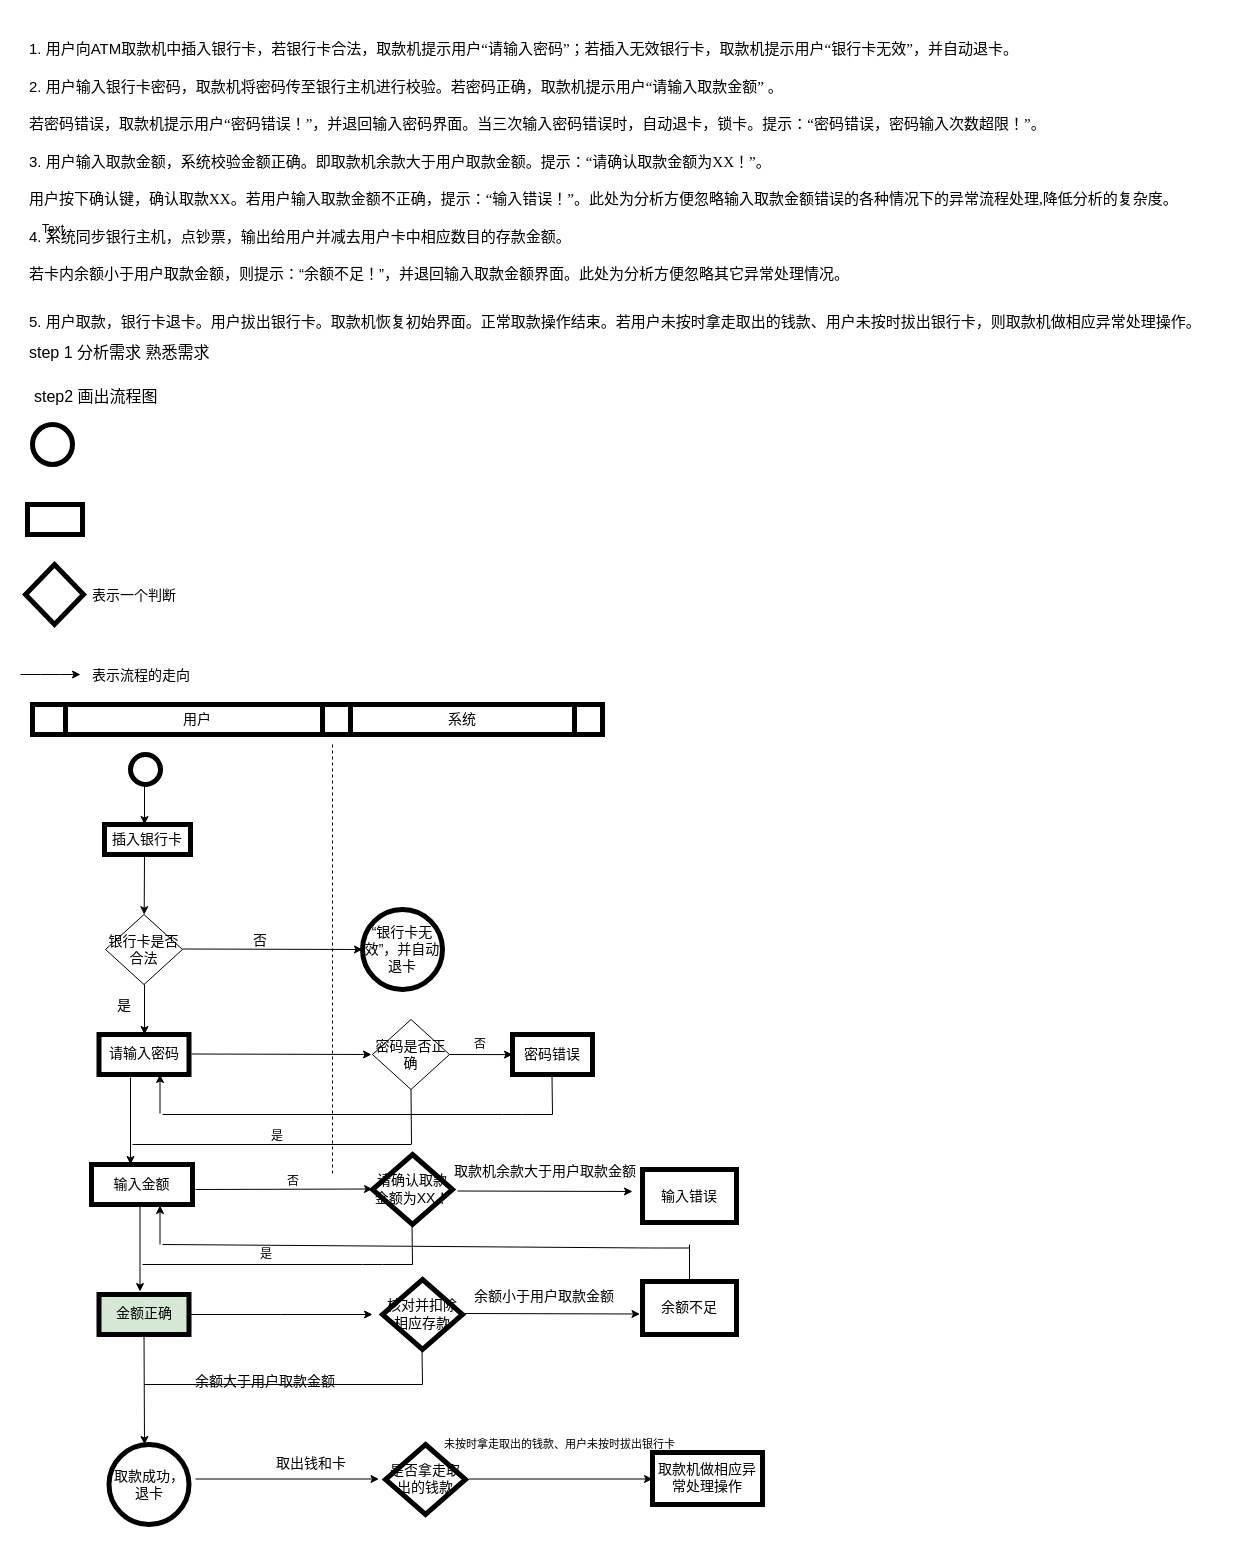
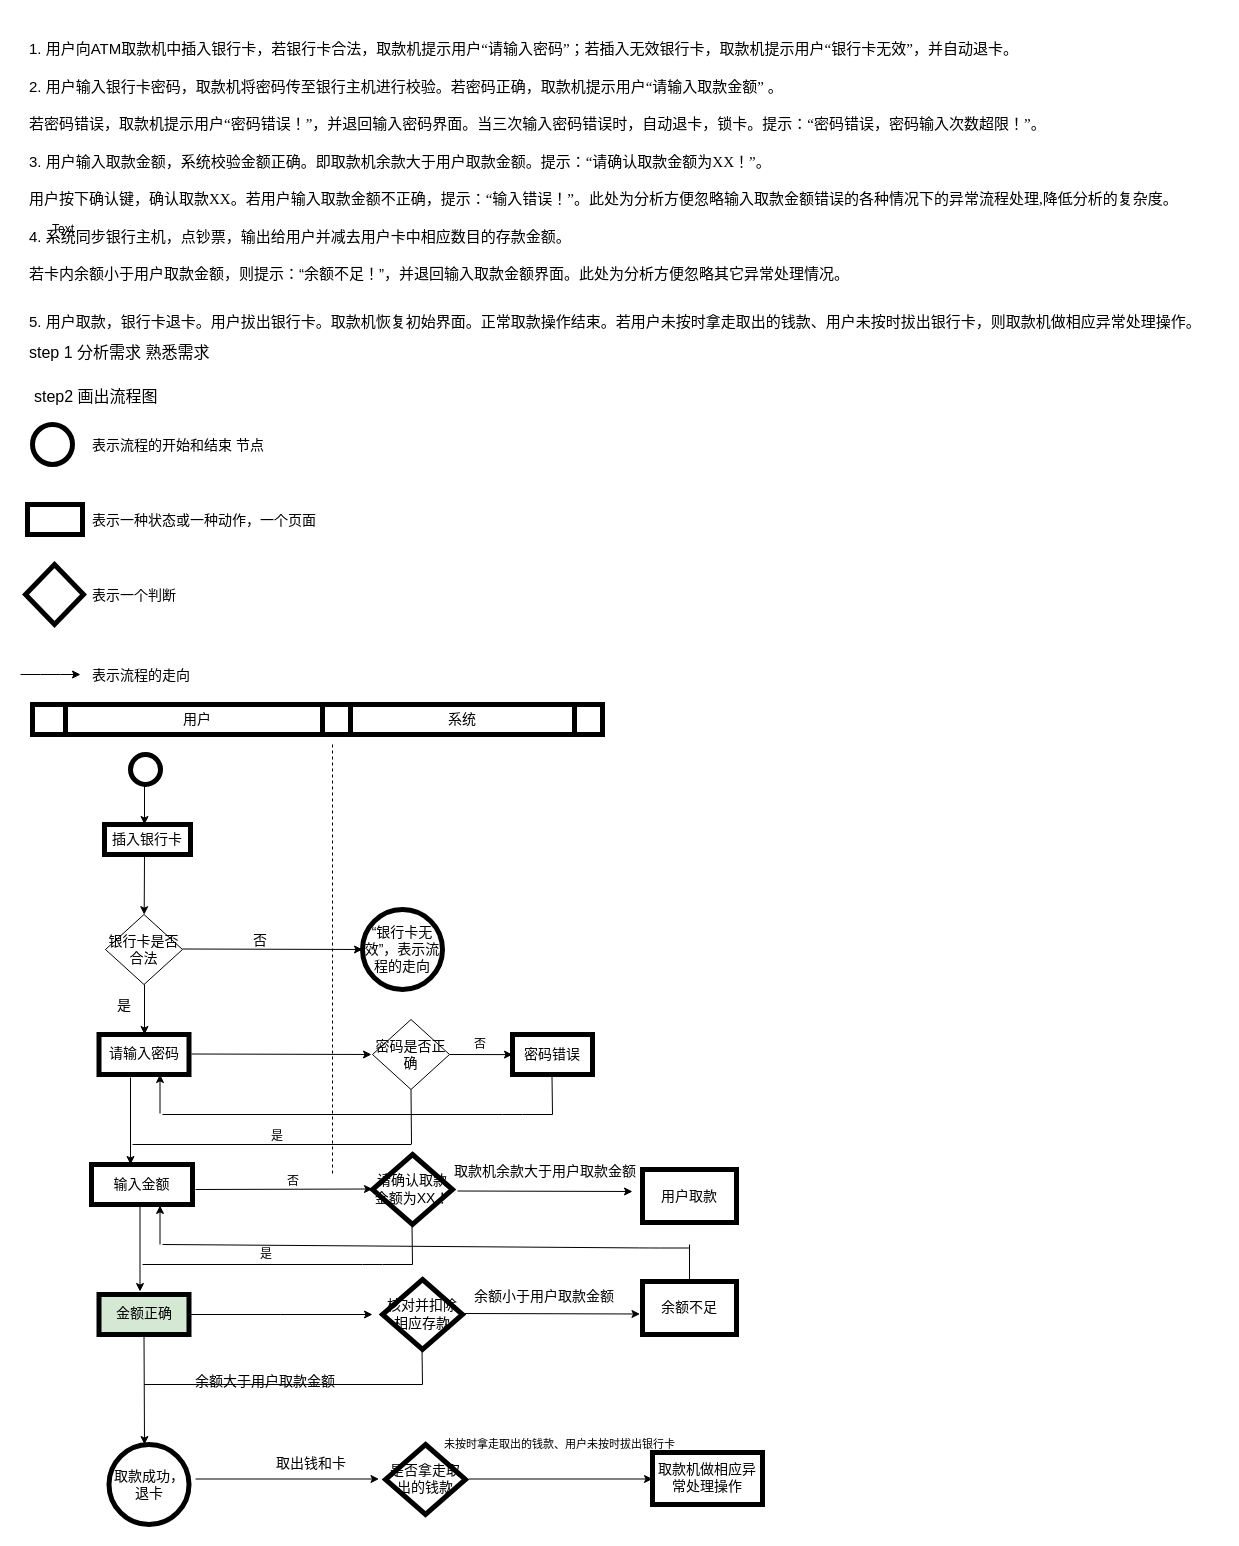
(61, 230) -> (71, 230)
none -> (186, 445)
none -> (211, 520)
(403, 950) -> (403, 950)
(690, 1197) -> (690, 1197)
